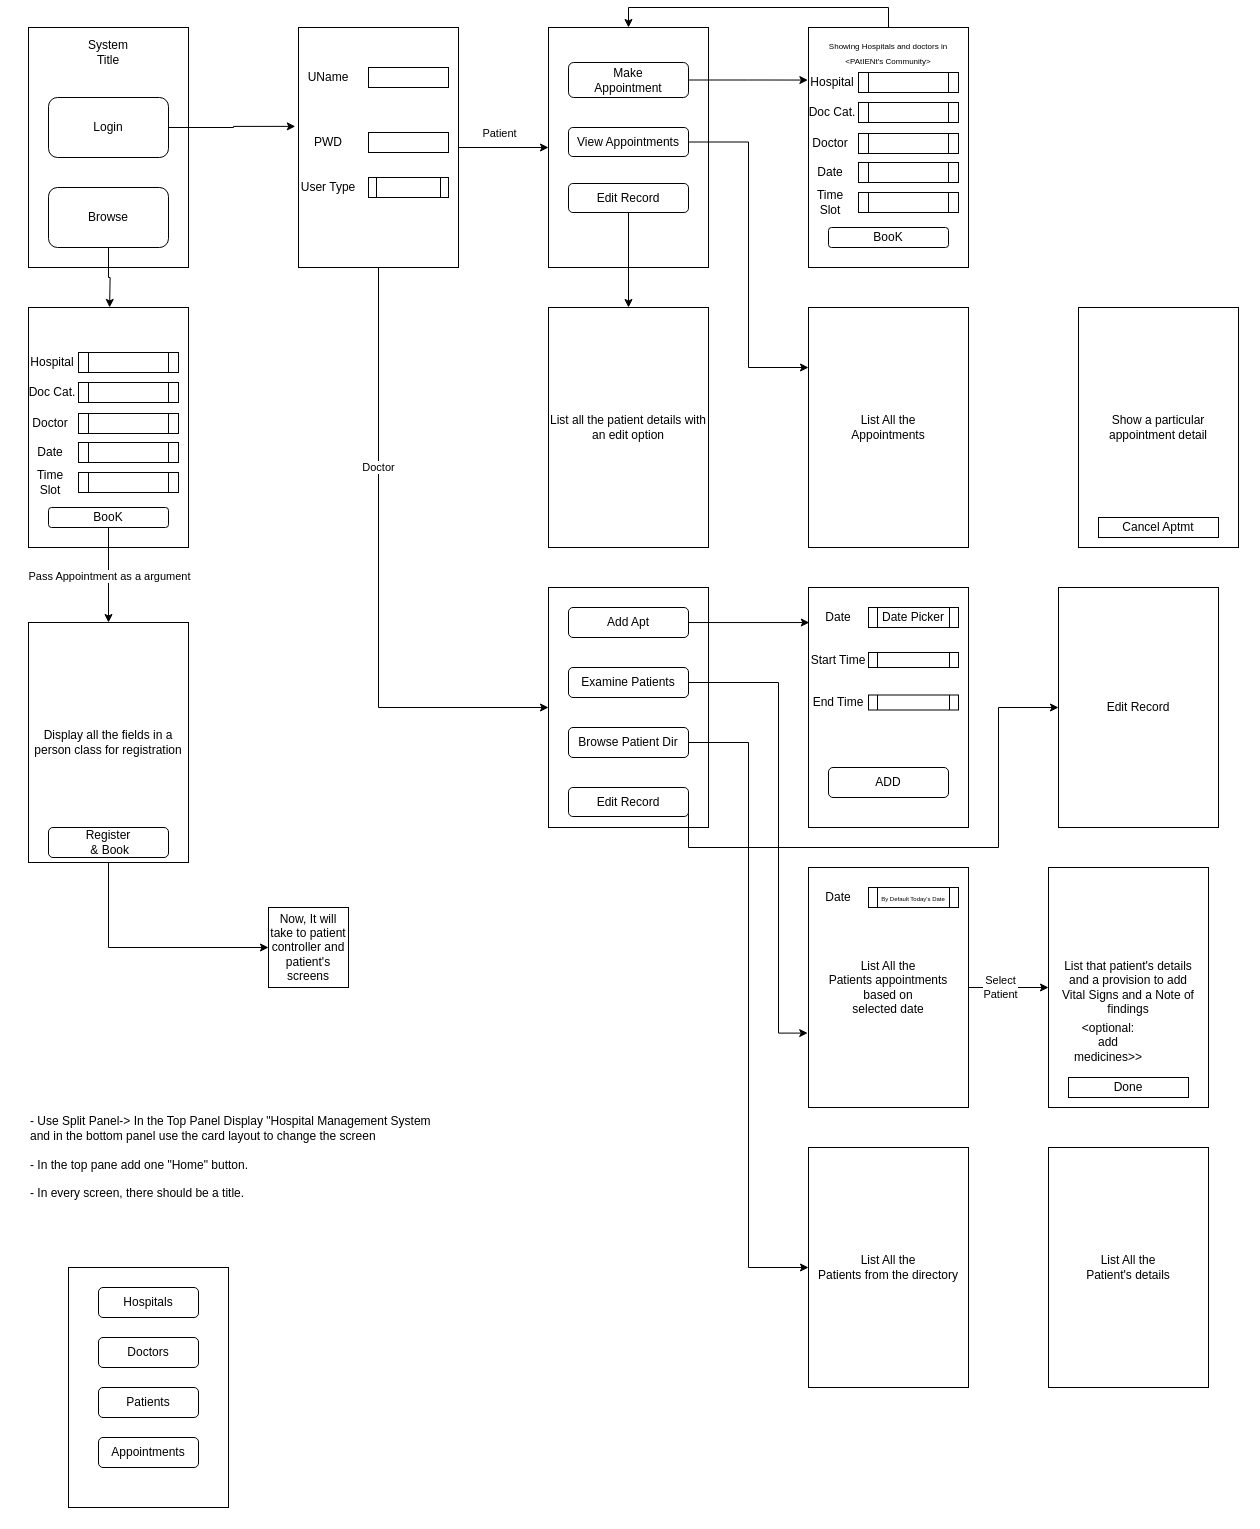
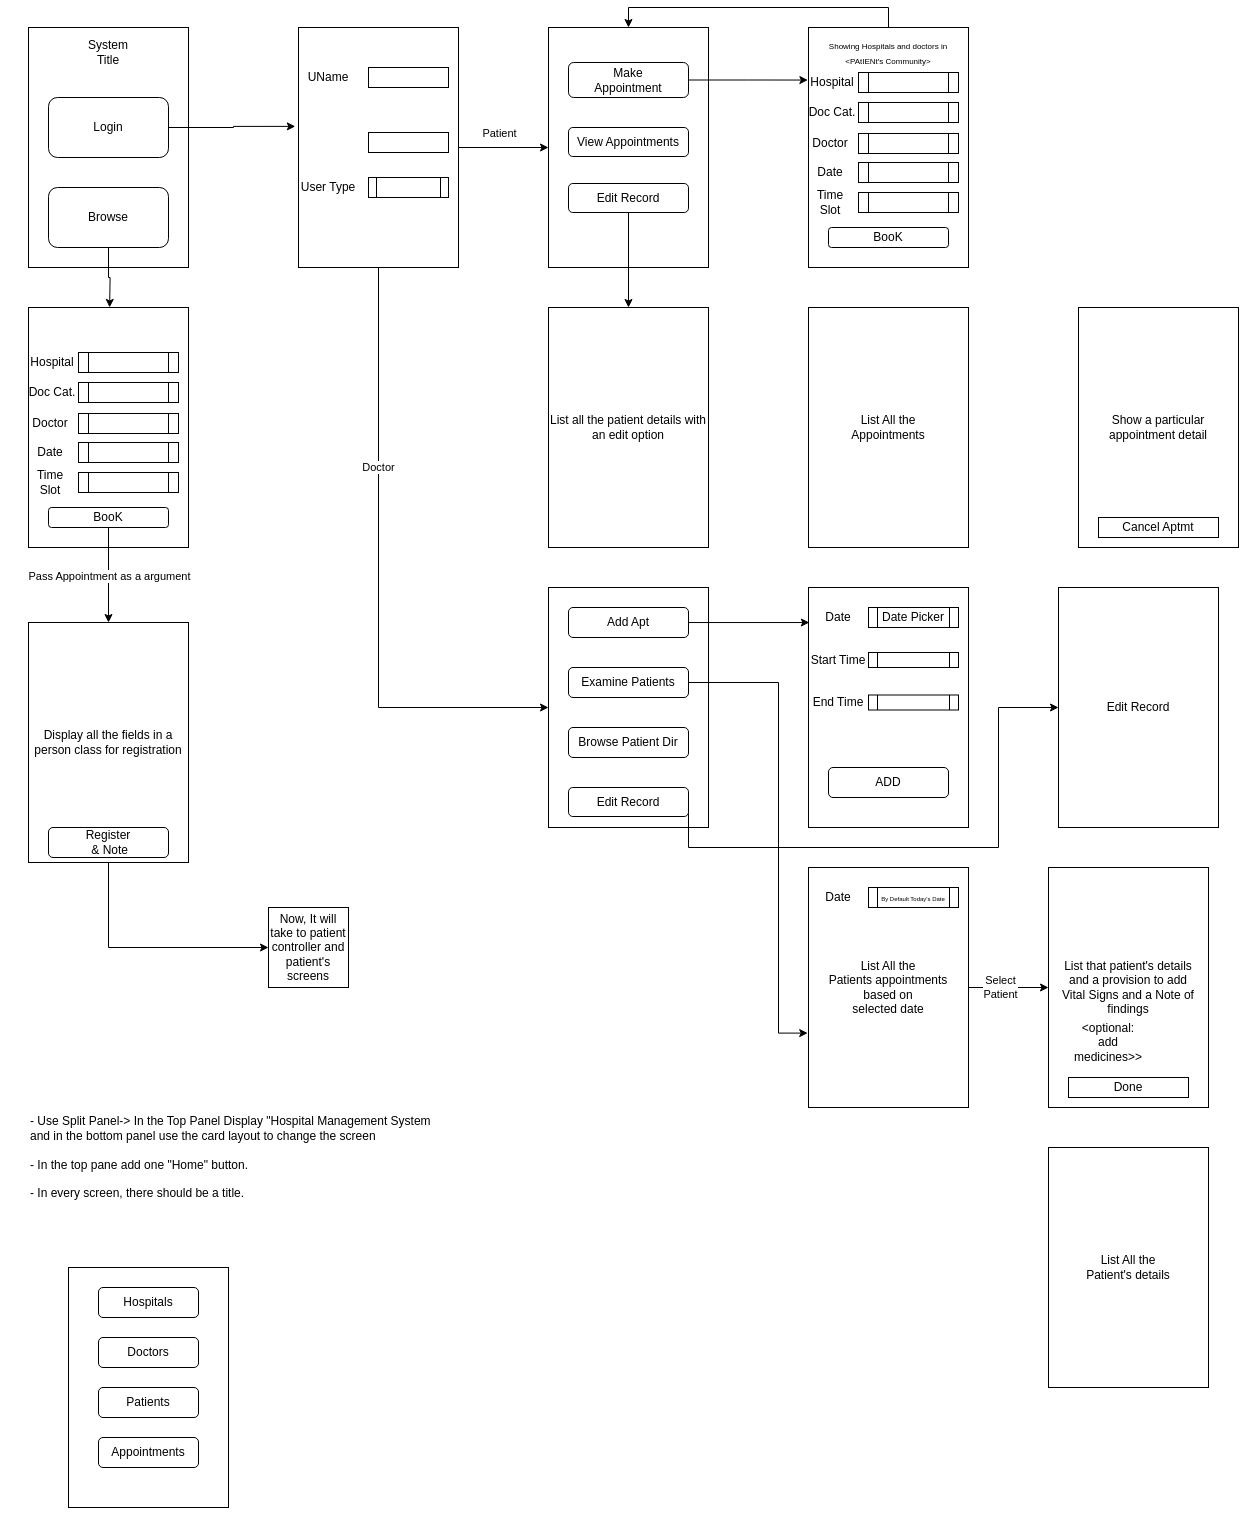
(329, 143) -> none
(749, 251) -> none
(109, 843) -> (109, 843)
(749, 1002) -> none
(889, 1268) -> none
